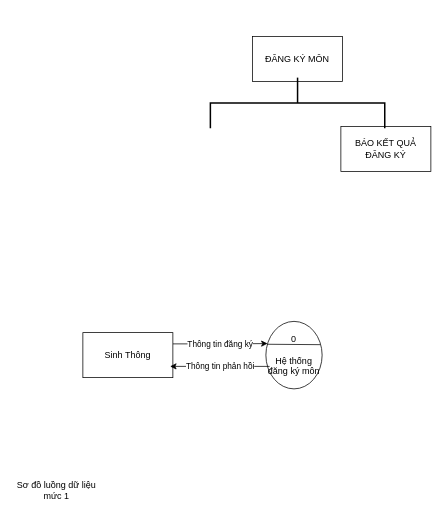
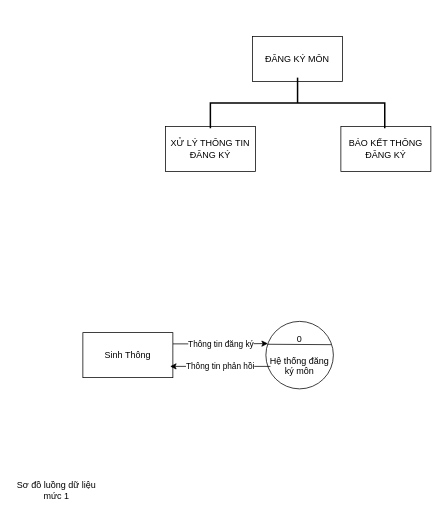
none -> (210, 149)
(386, 149) -> (386, 149)
(294, 355) -> (300, 355)
